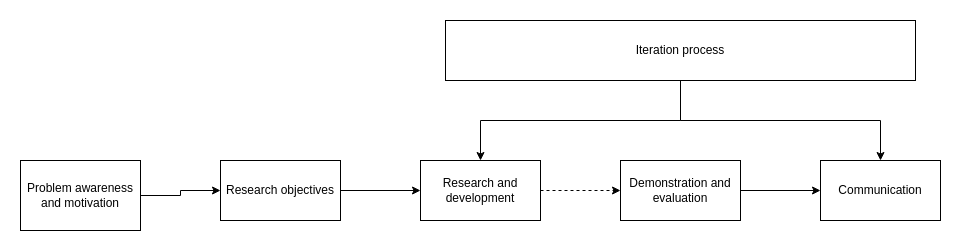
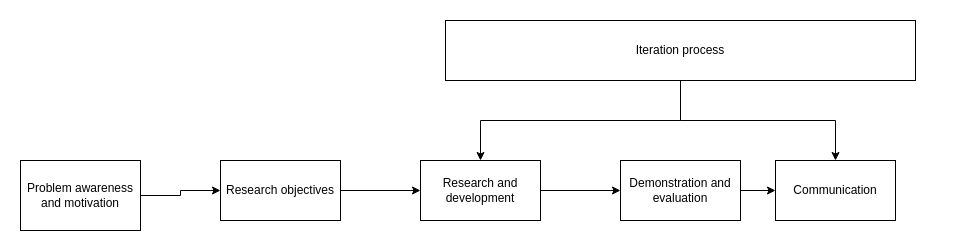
(578, 191) -> (578, 191)
(881, 191) -> (836, 191)
